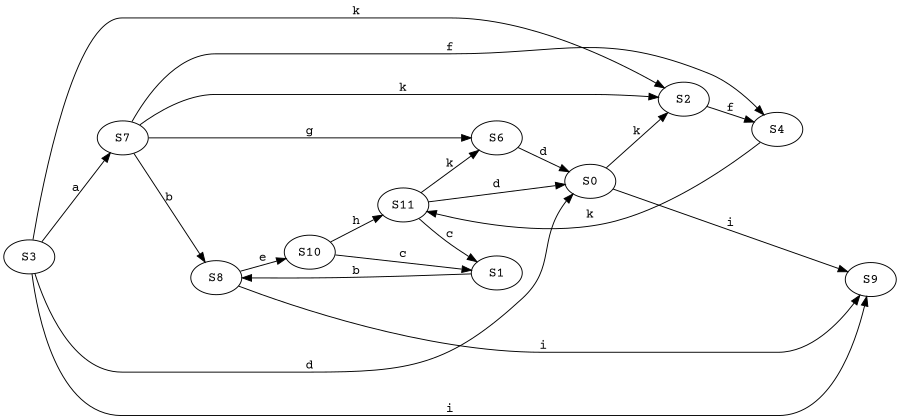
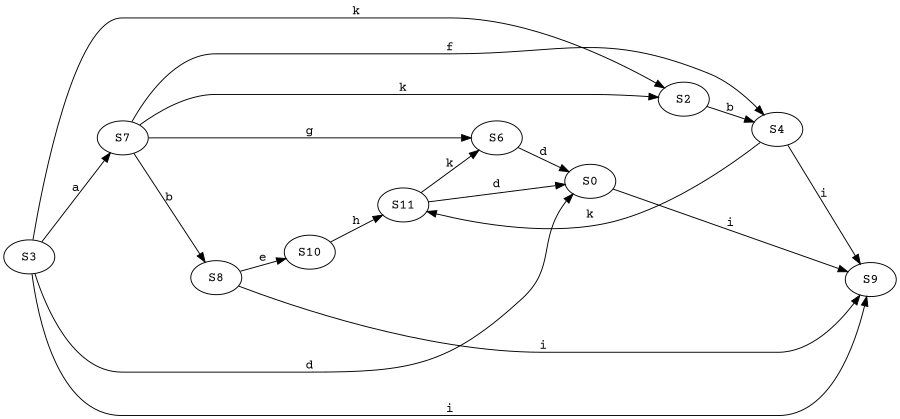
(731, 107) -> (731, 107)
(633, 144) -> none
none -> (822, 201)
(497, 273) -> none
